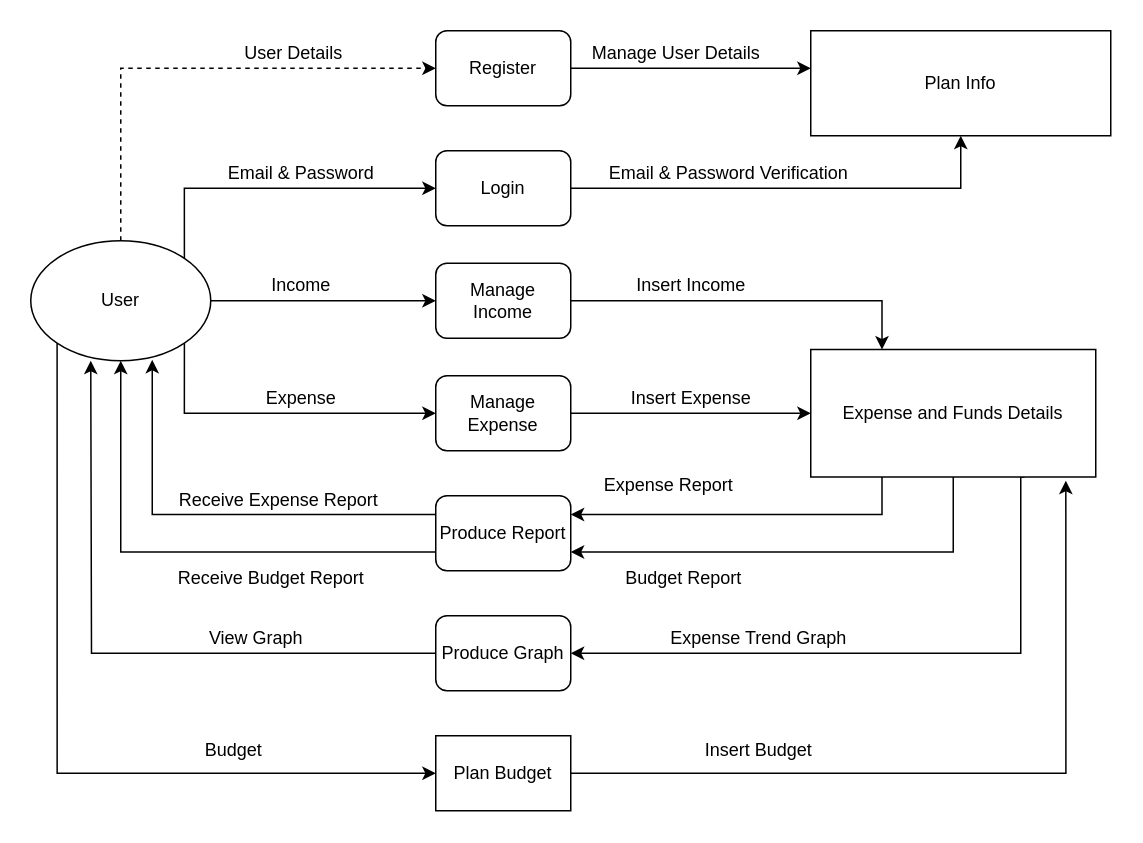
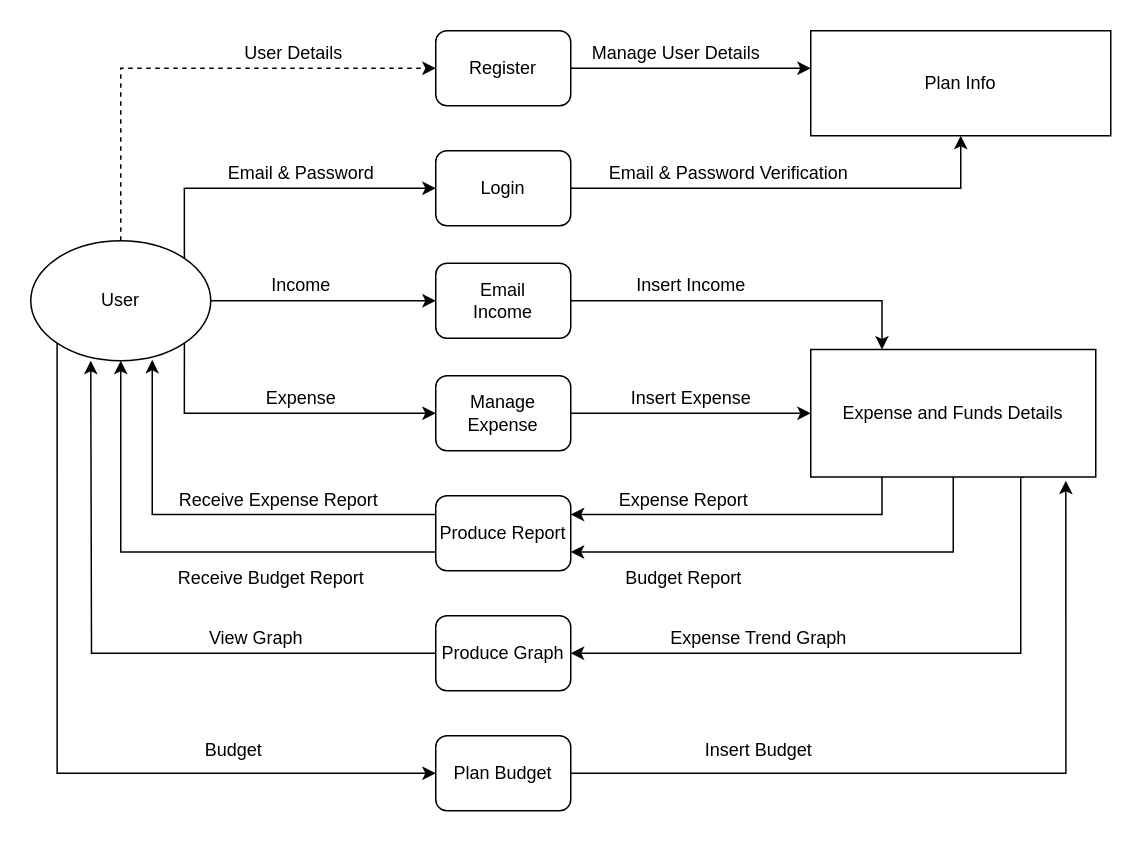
(503, 301) -> (503, 301)
(668, 485) -> (683, 500)
(503, 773) -> (503, 773)
